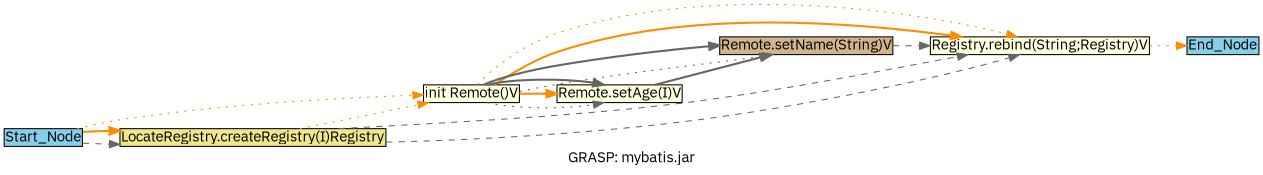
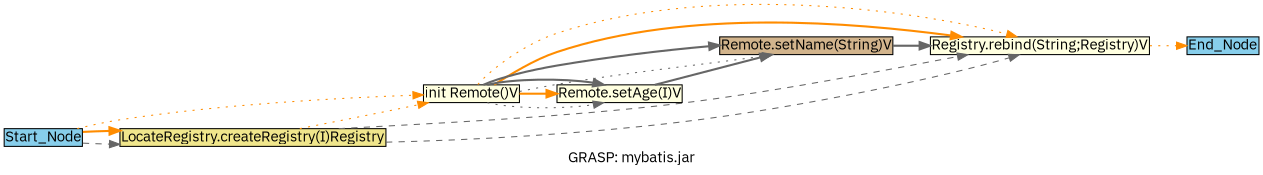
(906, 46) -> (906, 46)
